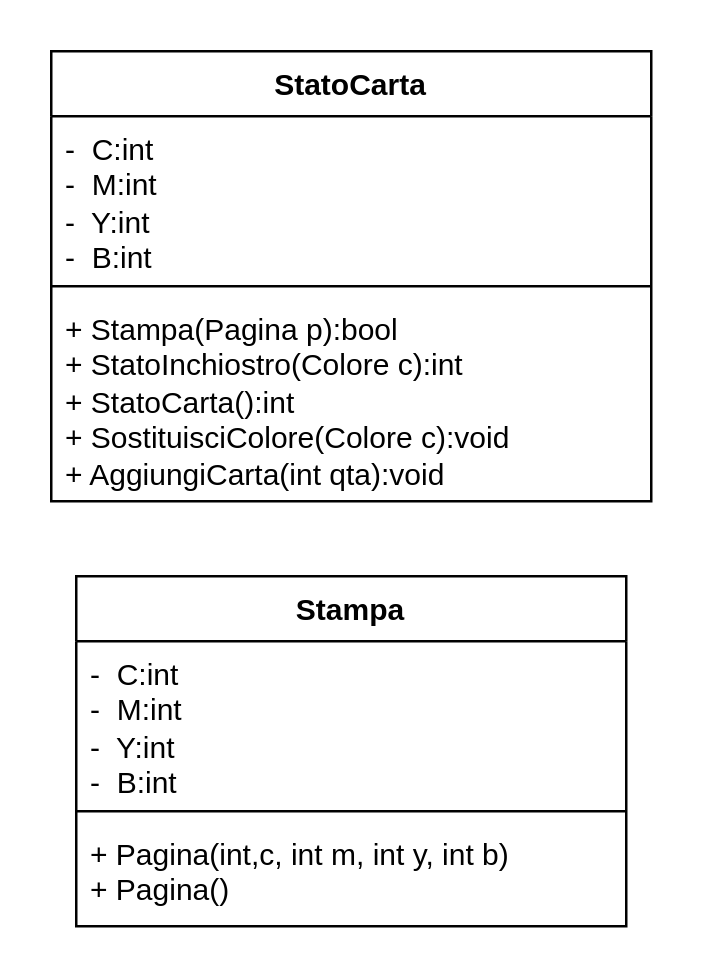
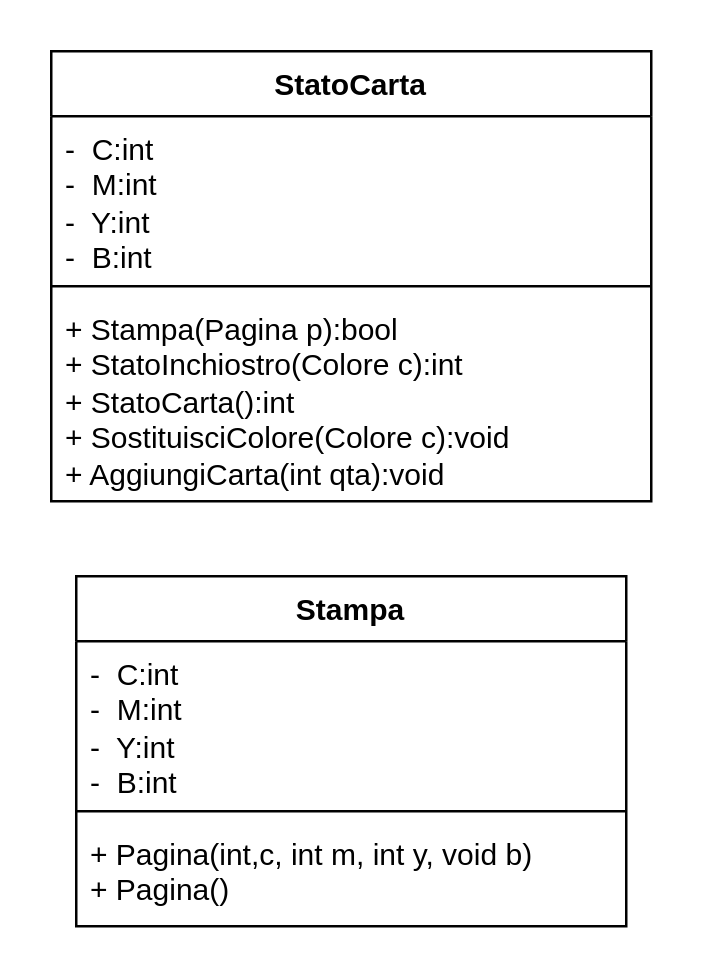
(331, 875) -> (340, 875)
